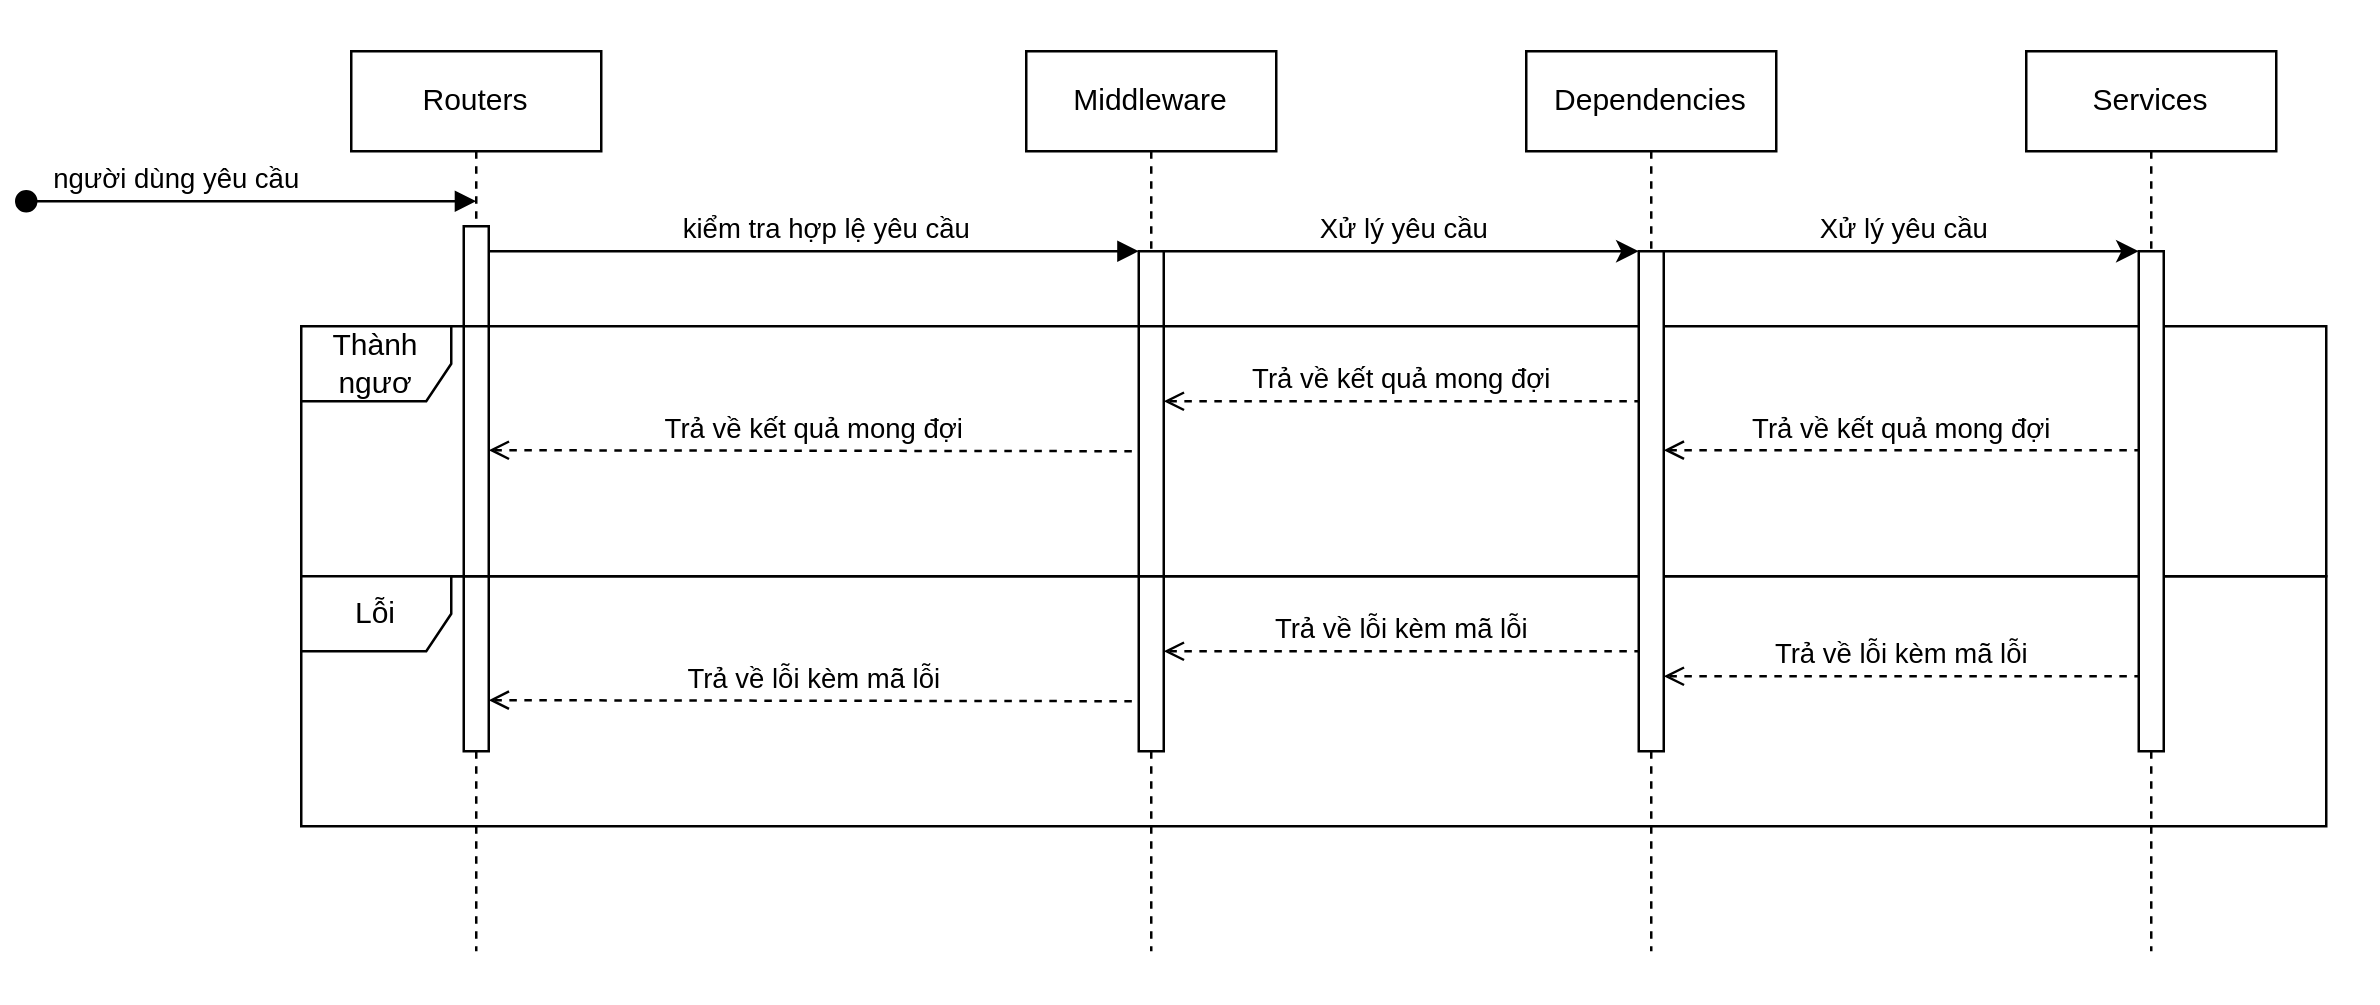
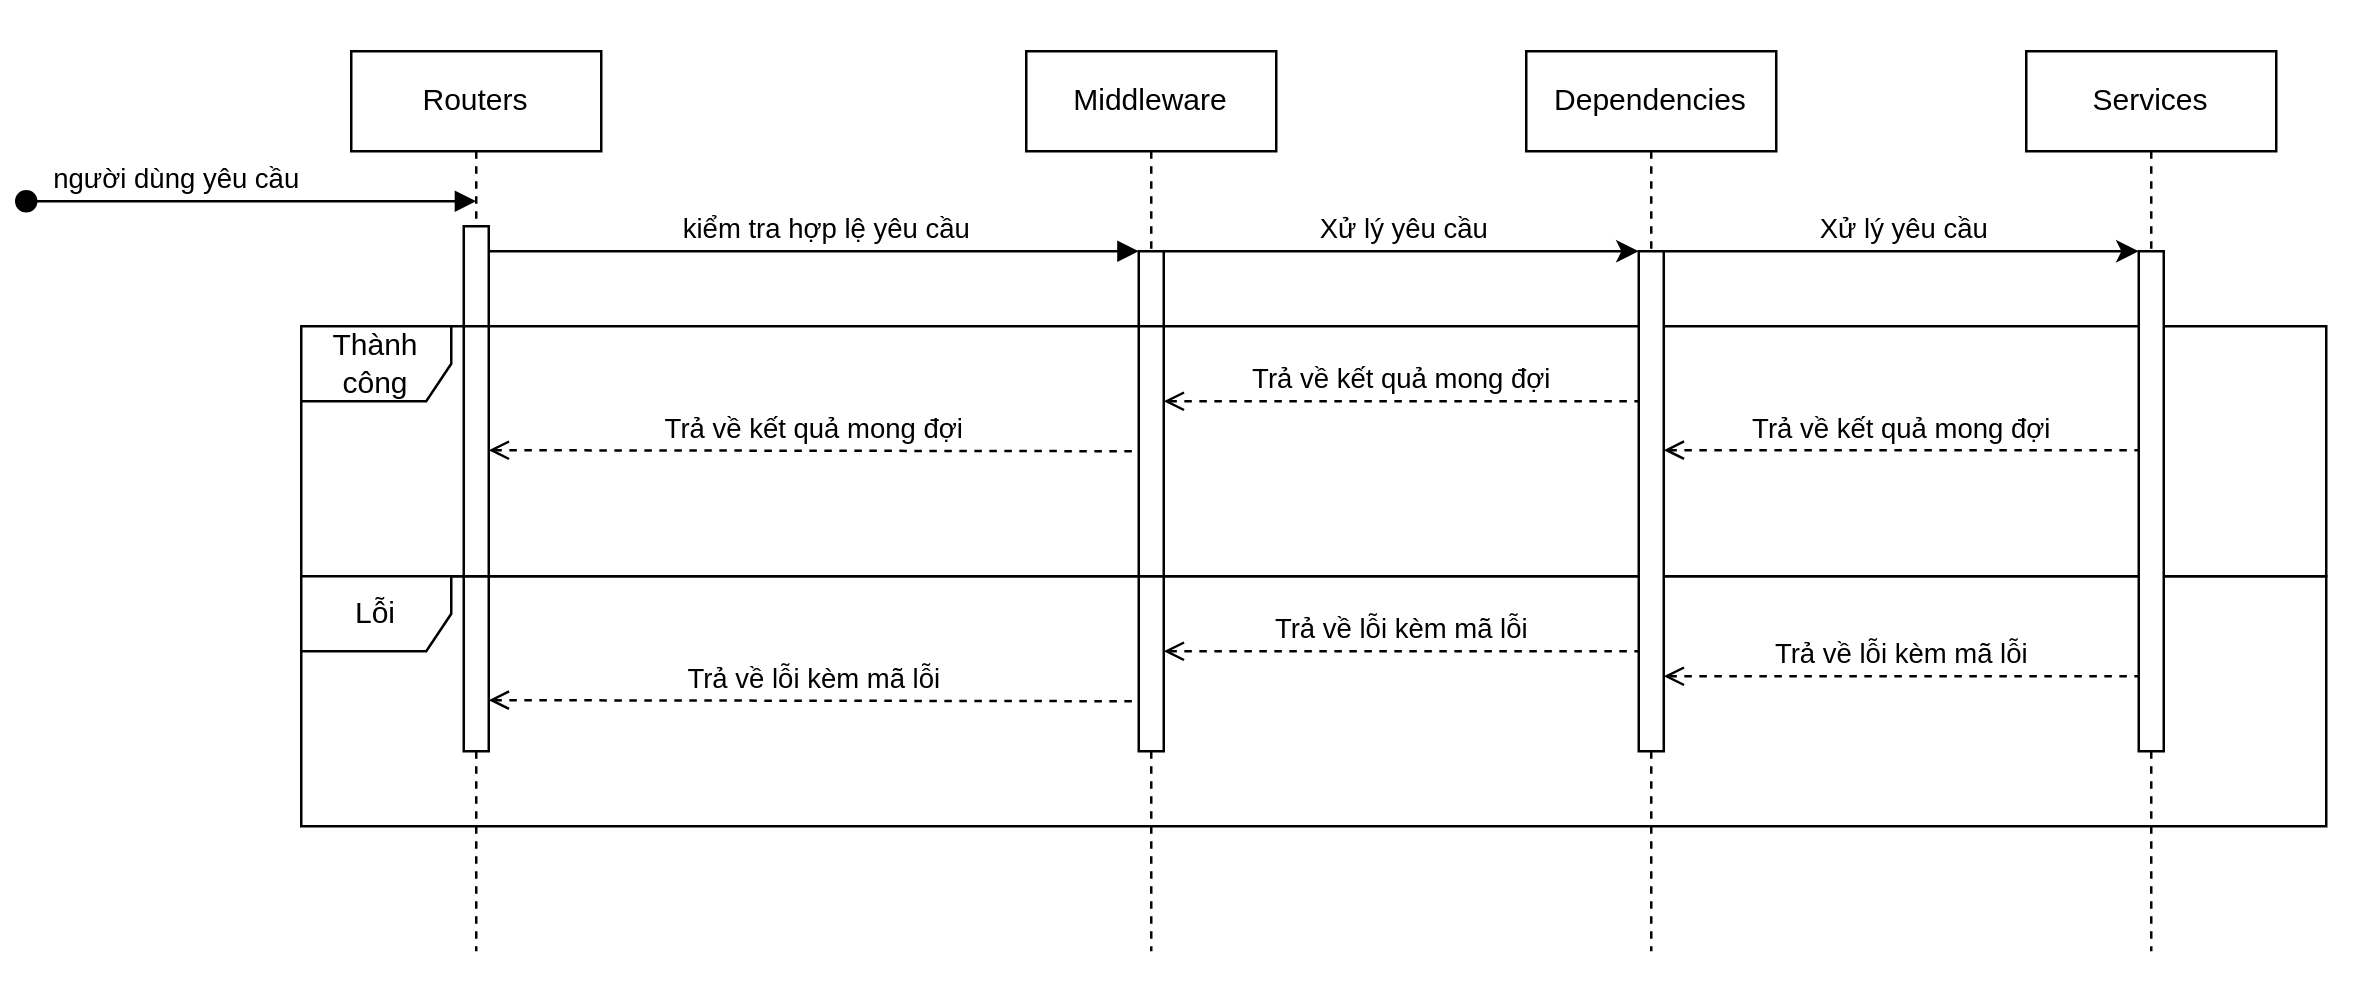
(376, 364) -> (376, 364)
